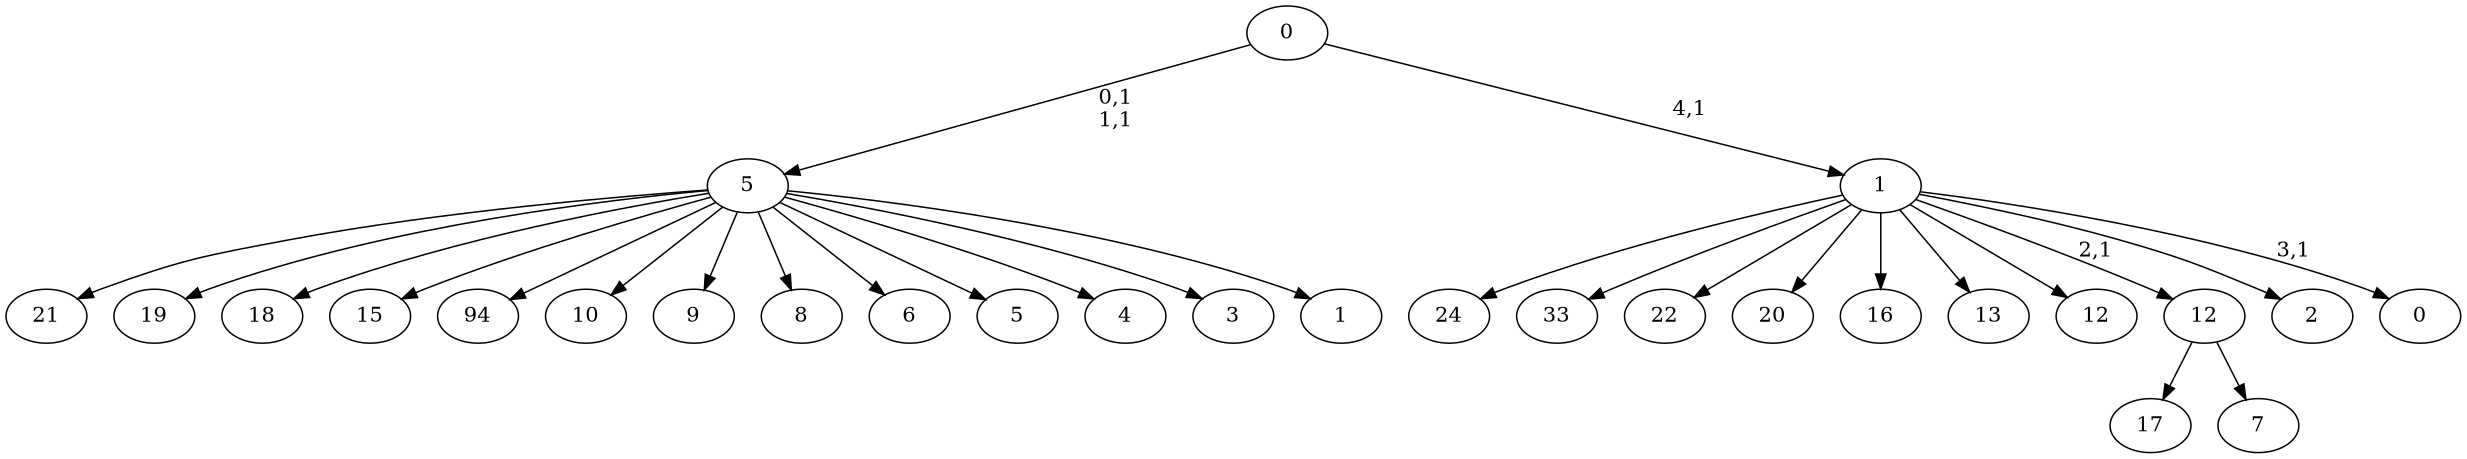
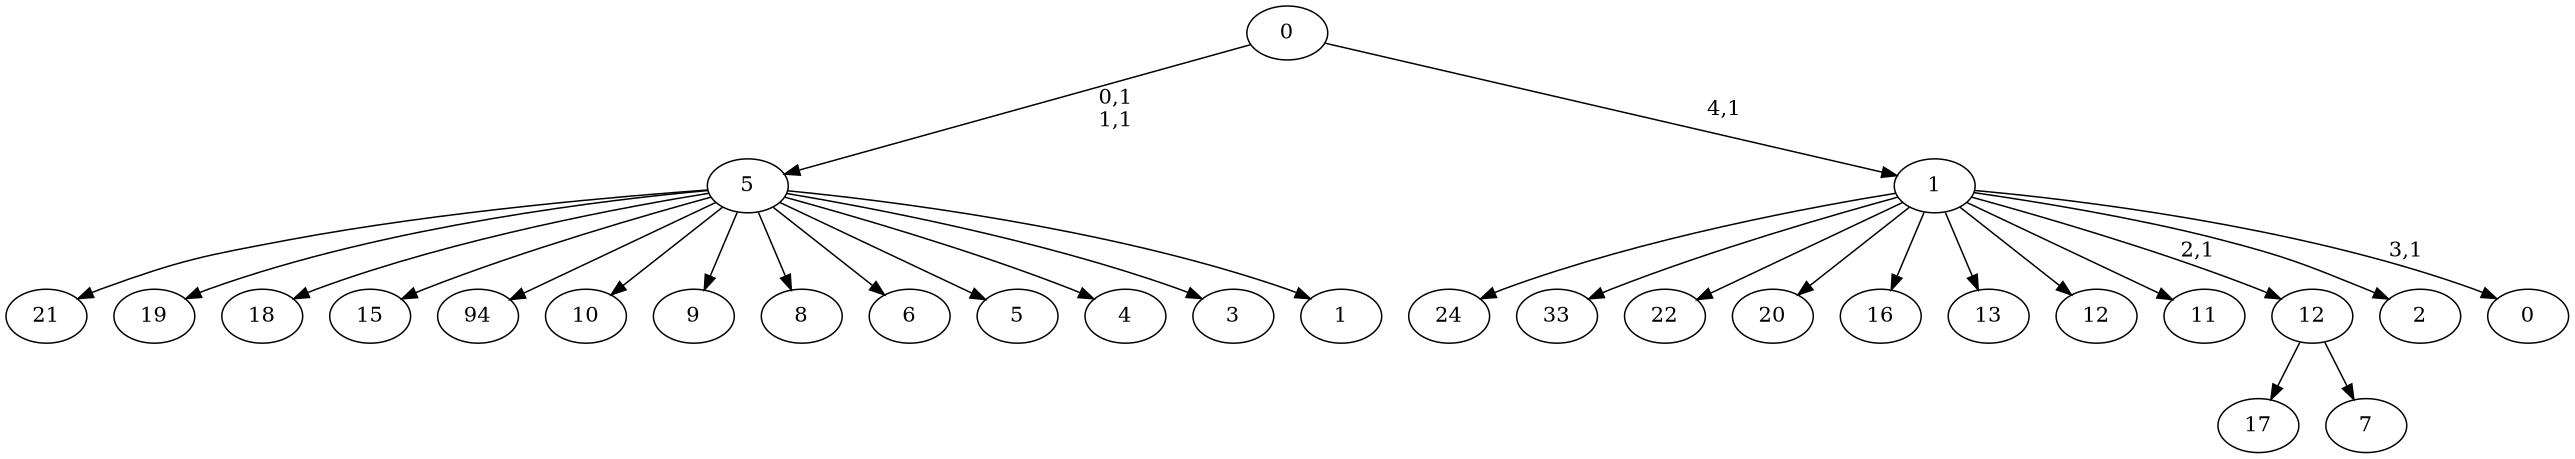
none -> (2204, 316)
